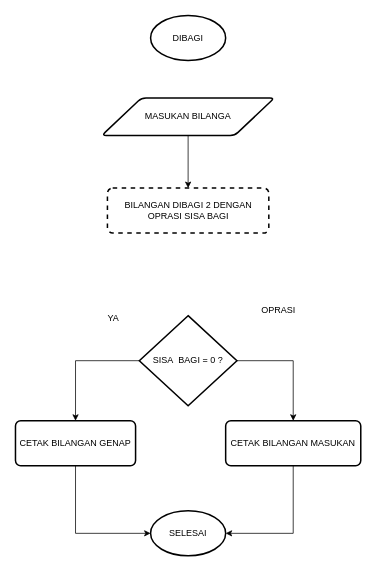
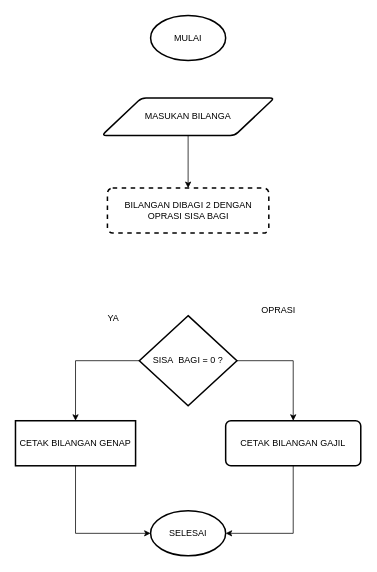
(188, 38) -> (188, 38)
(75, 443) -> (75, 443)
(293, 443) -> (293, 443)
